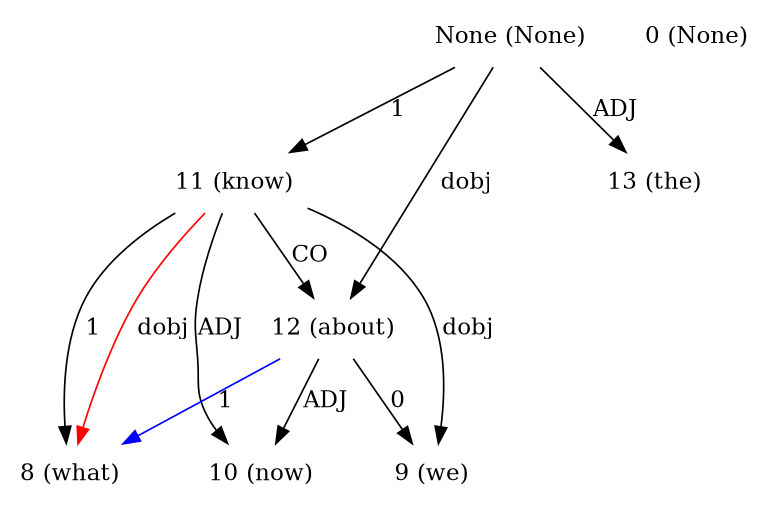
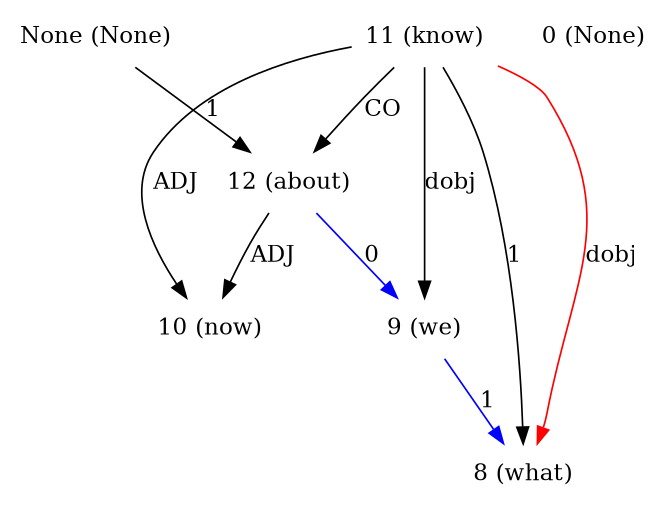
(380, 106) -> none
(466, 183) -> (214, 110)
(655, 183) -> none
(378, 394) -> (351, 249)
(213, 395) -> (469, 394)
